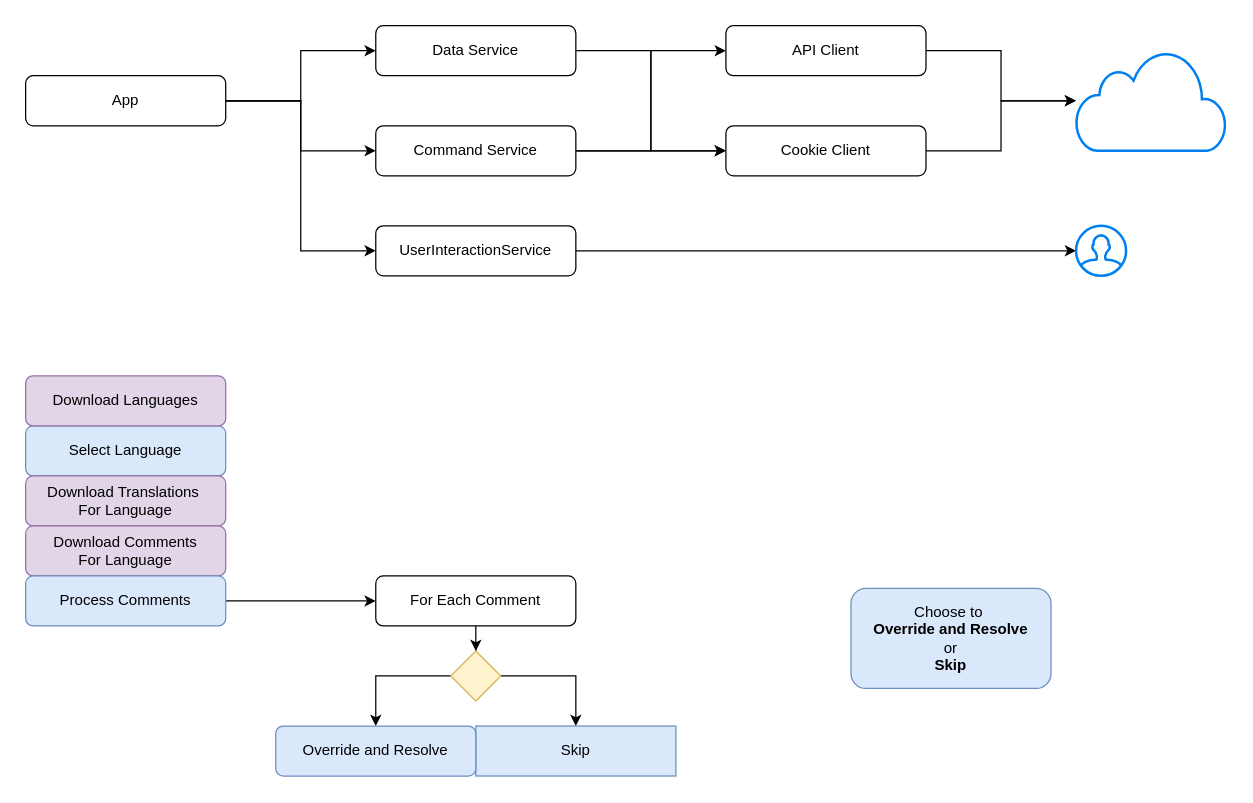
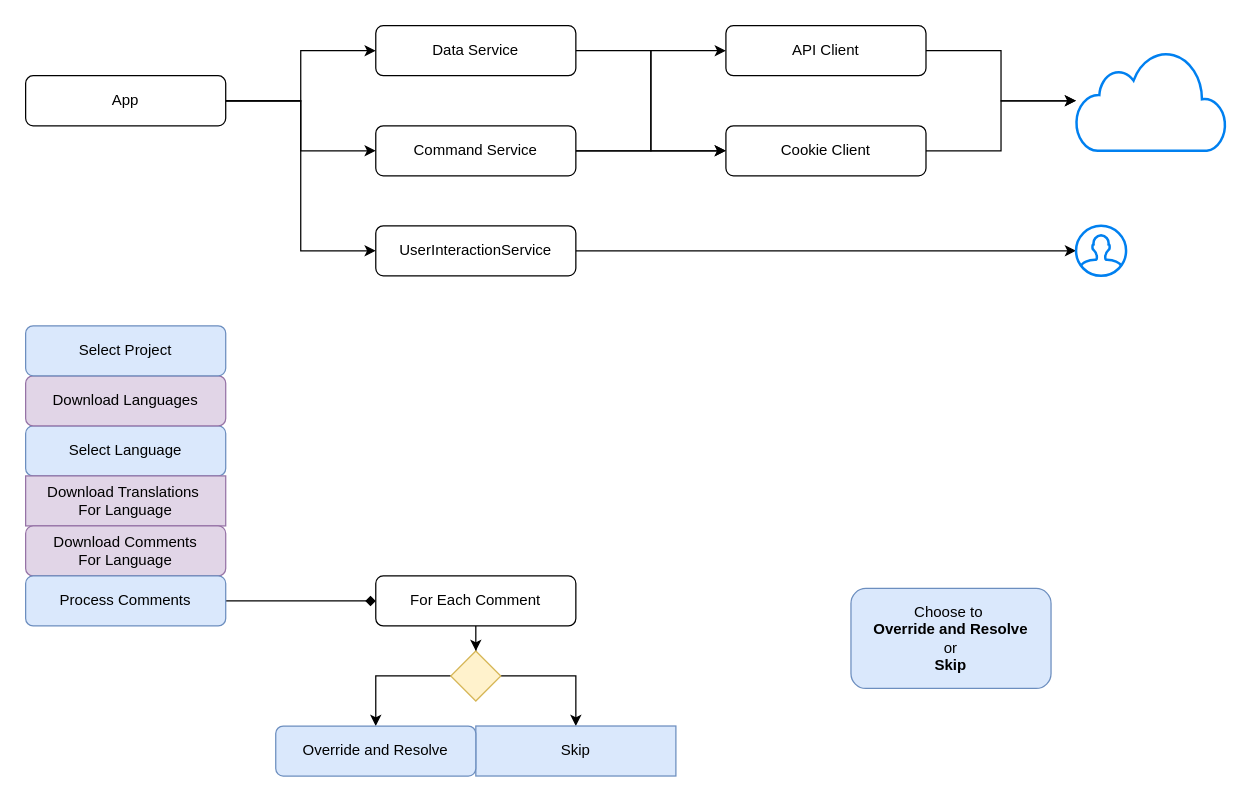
none -> (126, 351)
(126, 501) -> (126, 501)
(366, 601) -> (365, 601)
